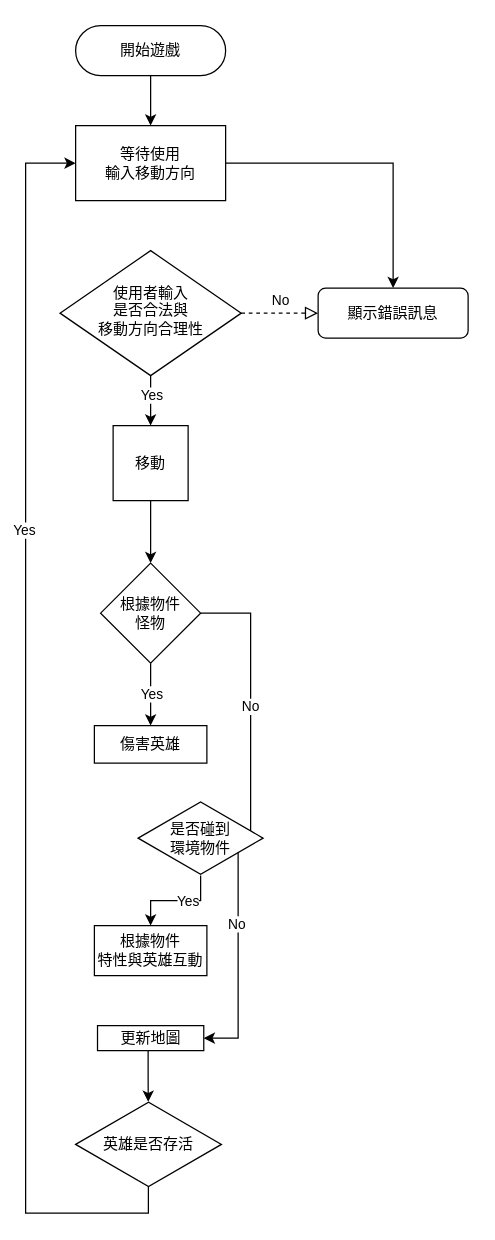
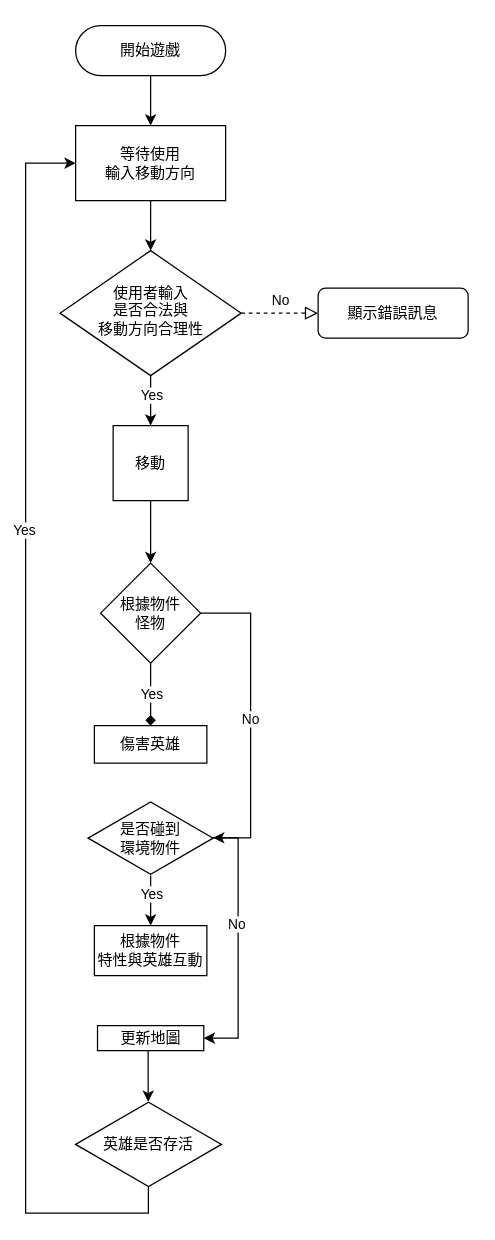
(368, 163) -> (151, 222)
(151, 715) -> (151, 714)
(201, 838) -> (151, 838)
